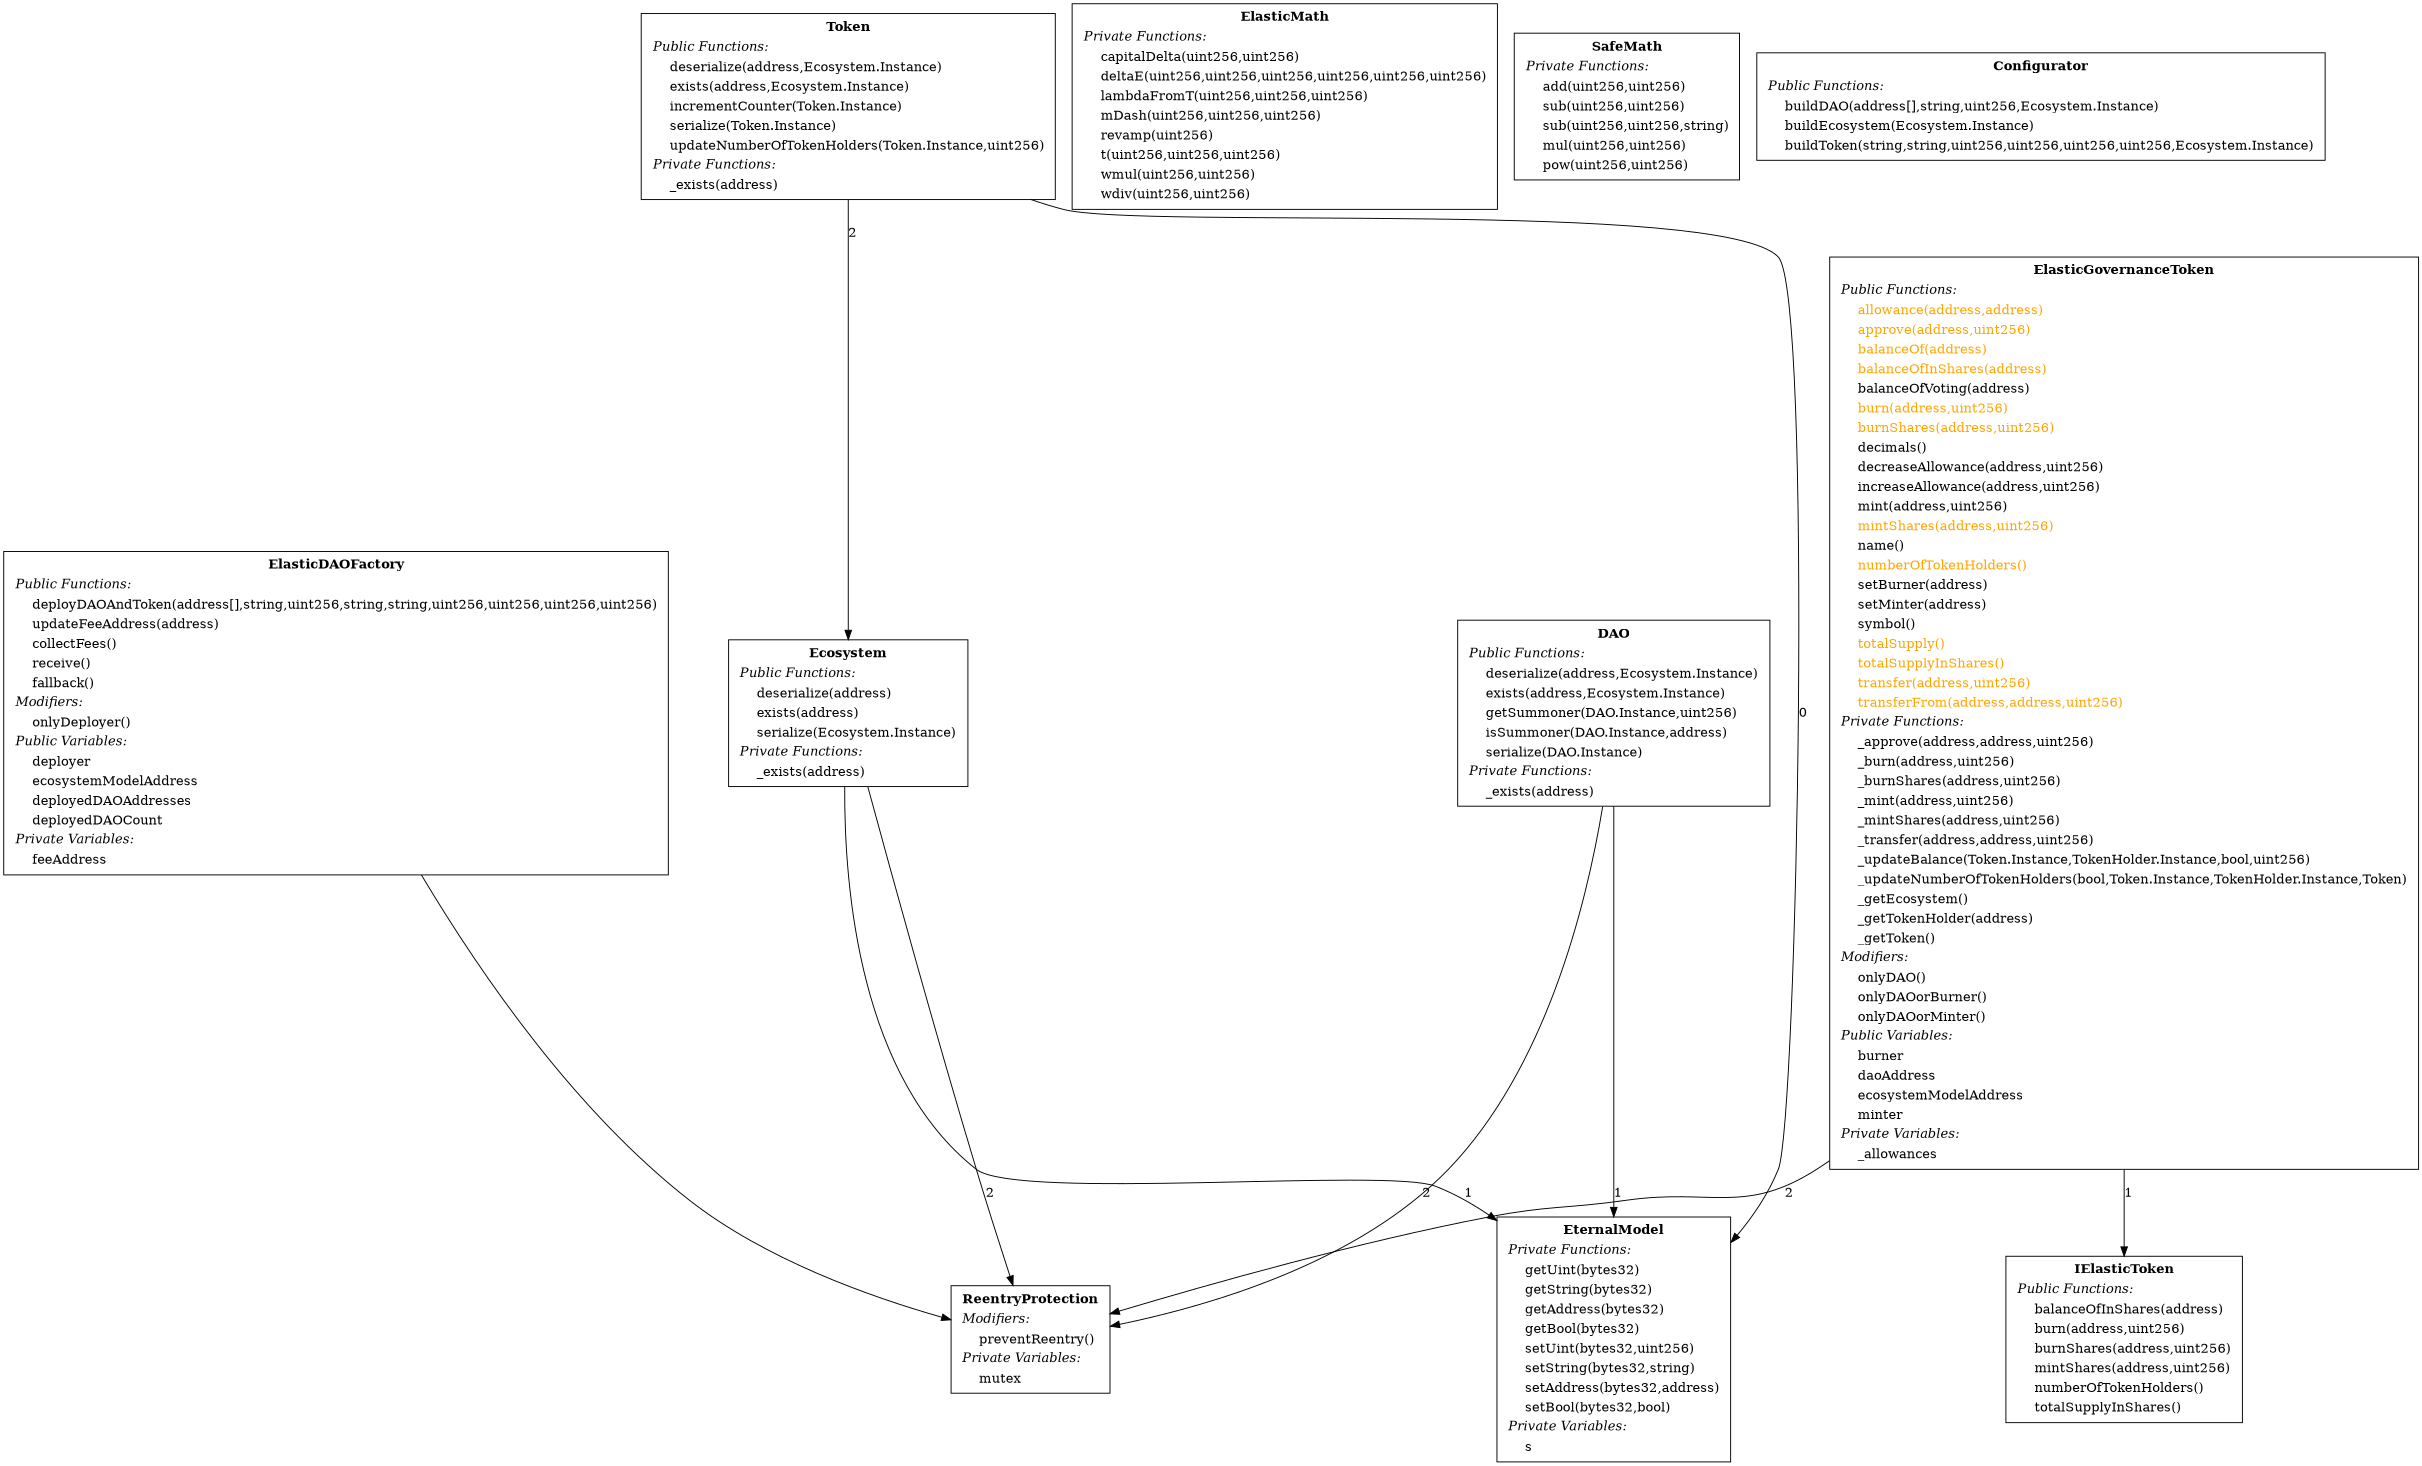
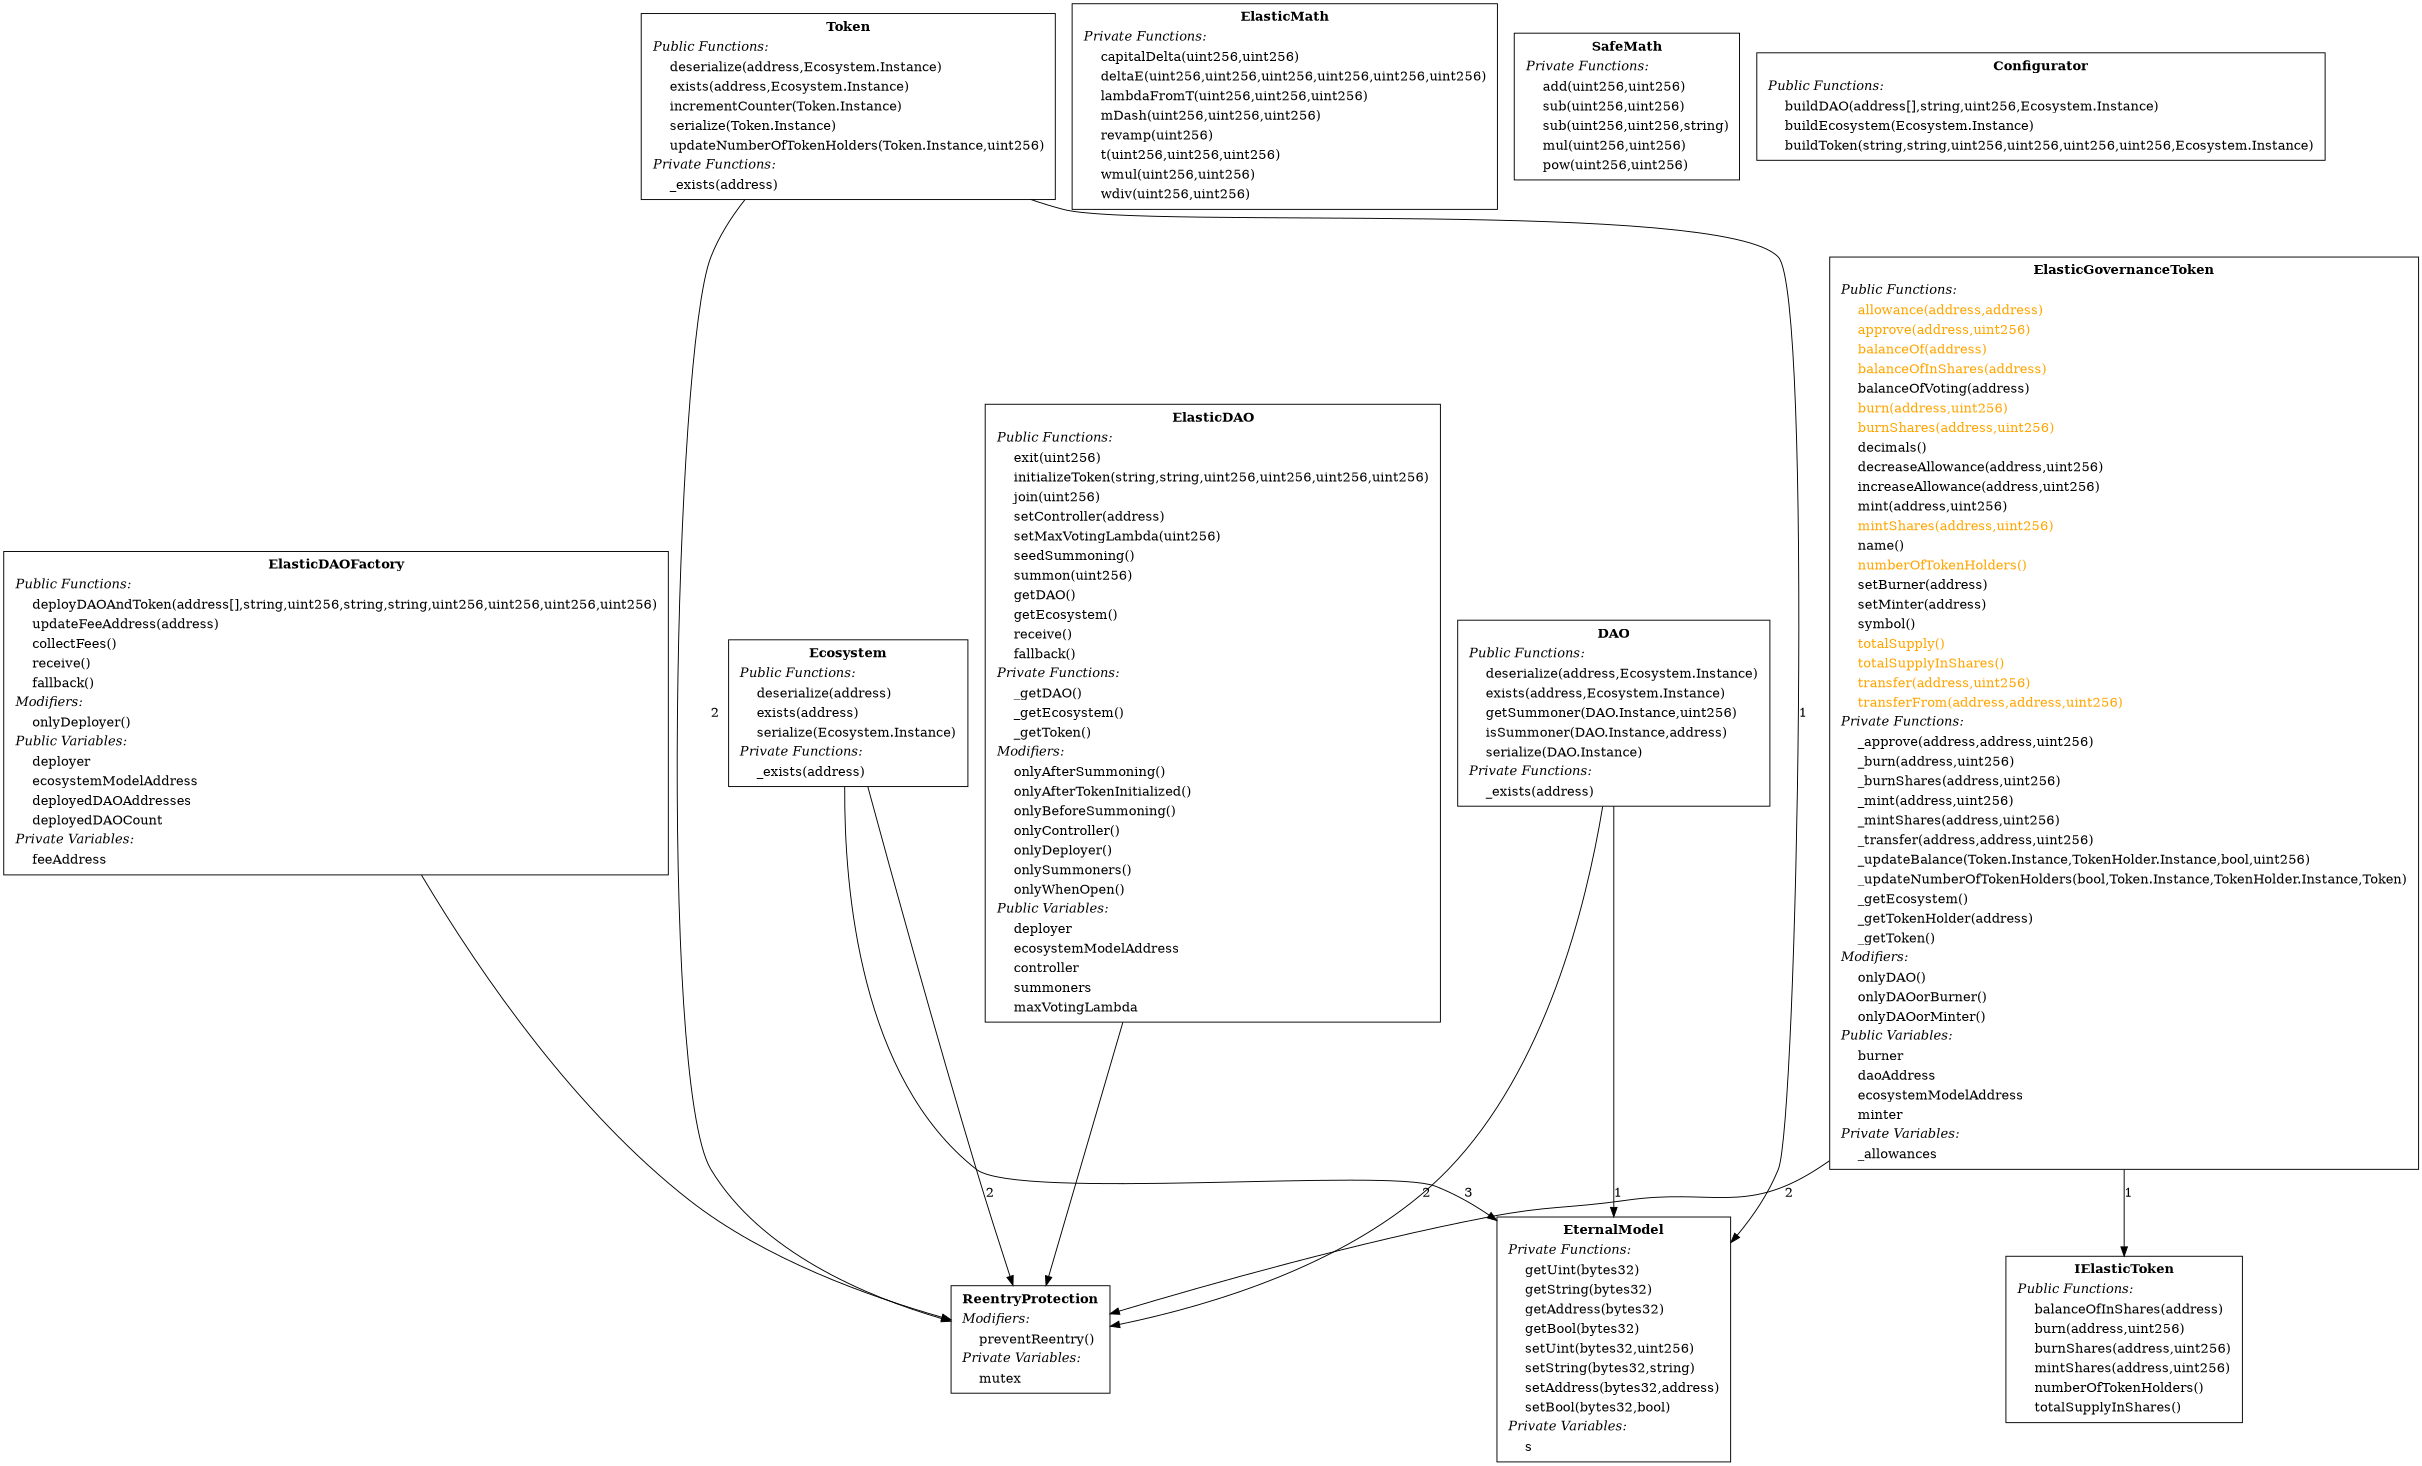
(848, 415) -> (678, 821)
none -> (1213, 713)
(1804, 713) -> (1804, 713)
(1469, 1193) -> (1469, 1193)
